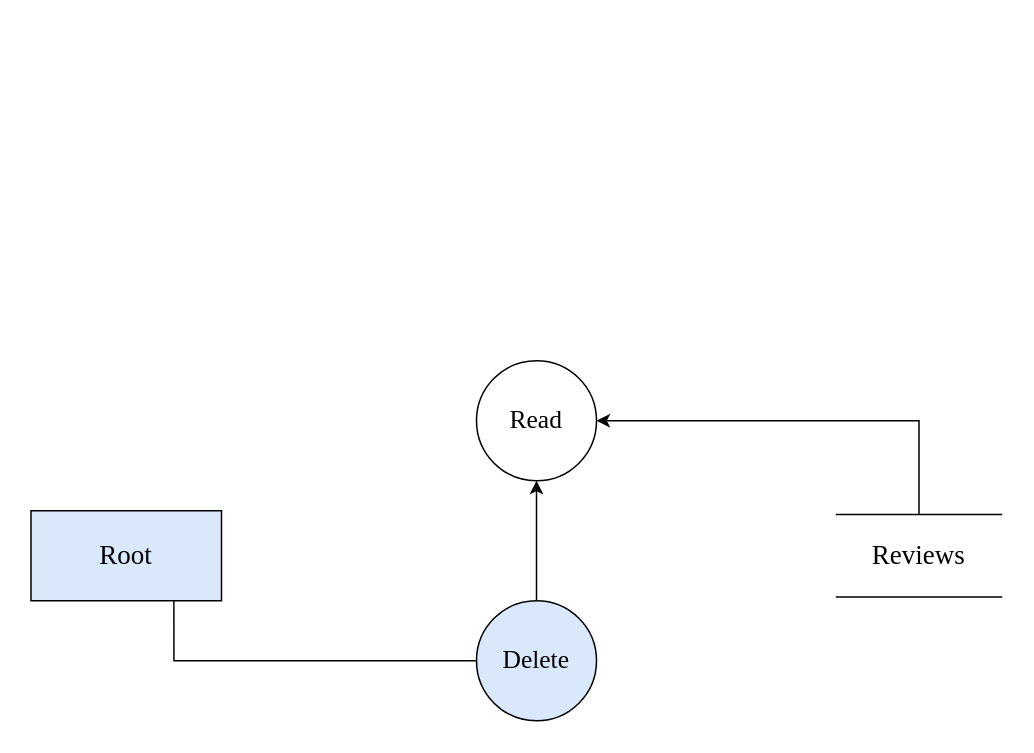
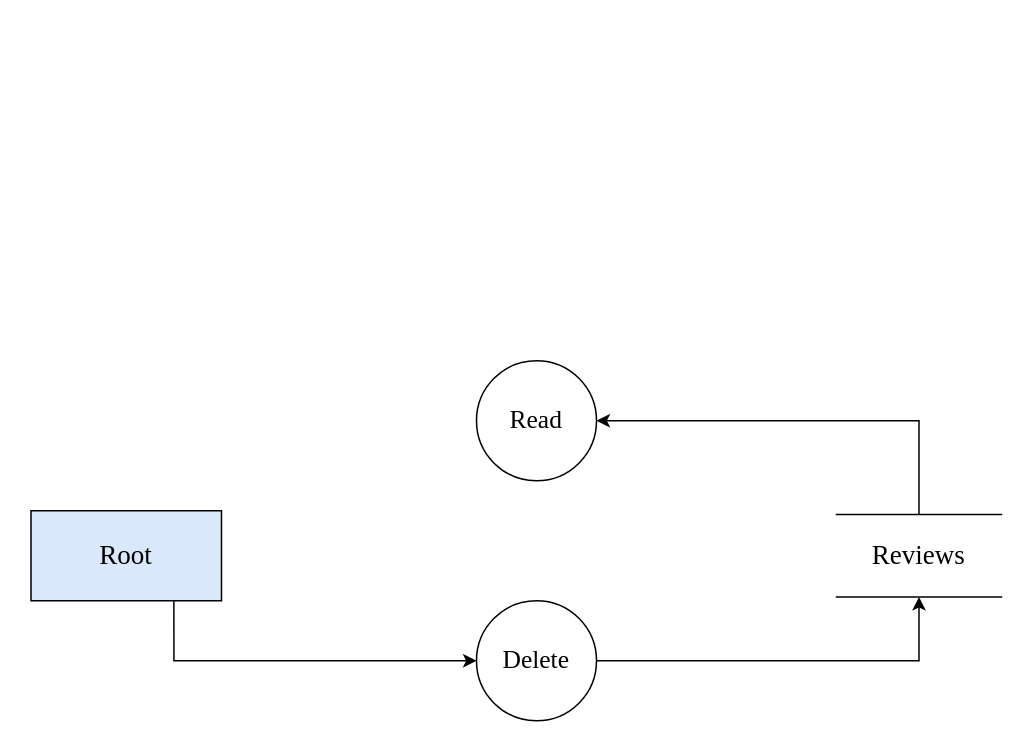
(536, 546) -> (785, 661)
(469, 661) -> (465, 661)
(536, 661) -> (536, 661)
